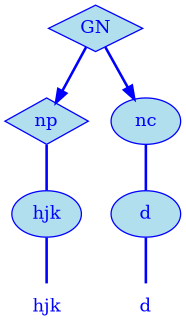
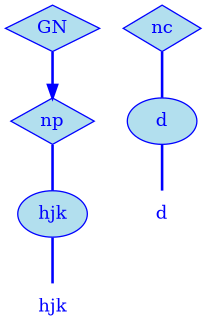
(117, 67) -> none
(146, 121) -> (162, 28)
